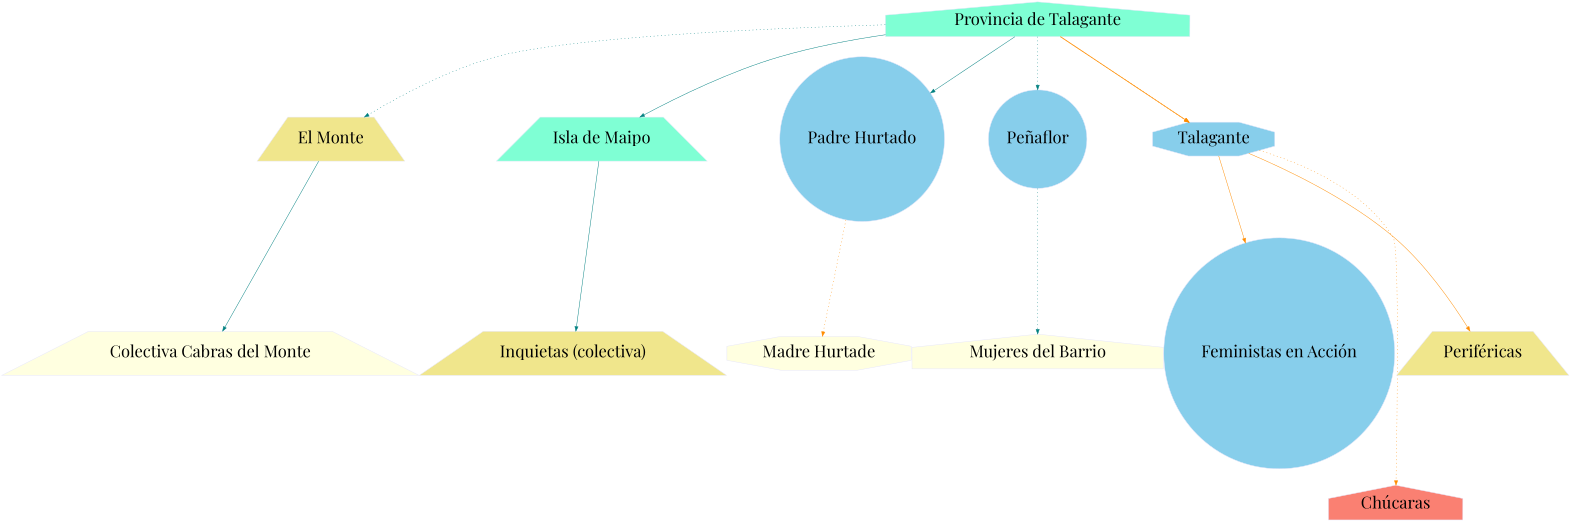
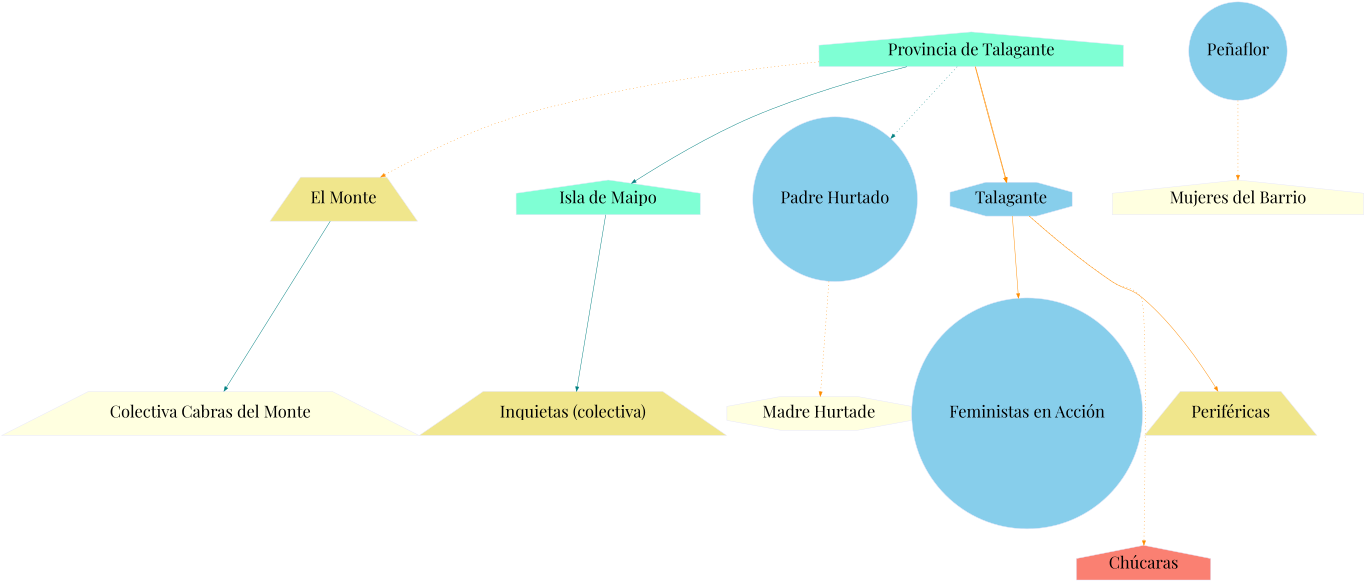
(620, 39) -> (596, 96)
(1038, 61) -> none
(975, 64) -> (926, 101)
(602, 139) -> (608, 199)
(1038, 259) -> (1238, 138)
